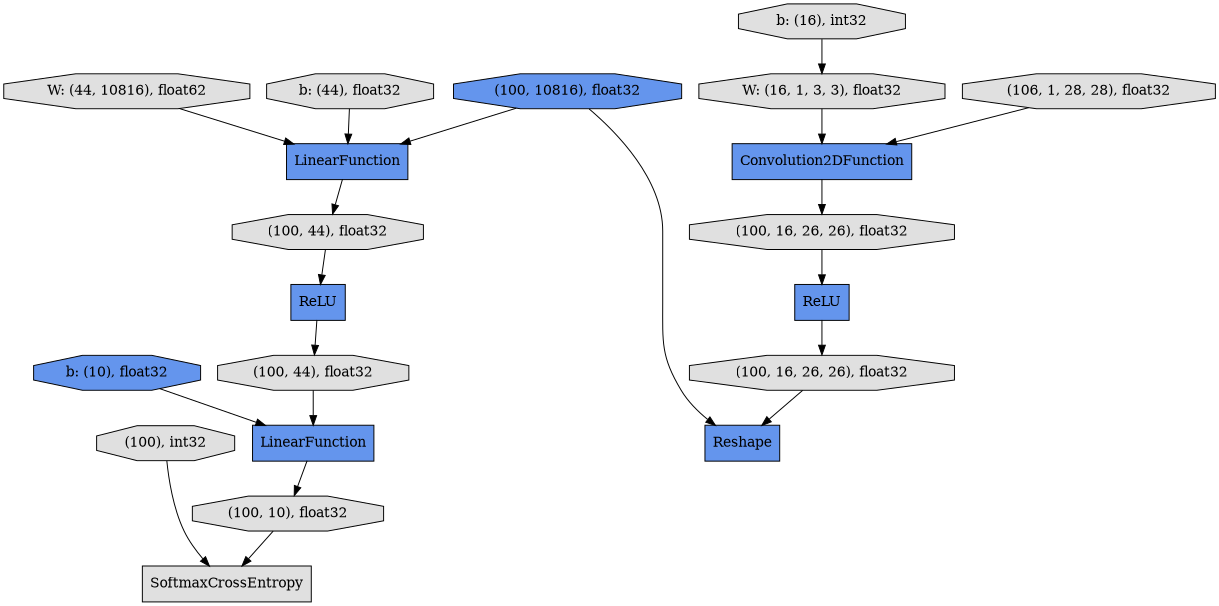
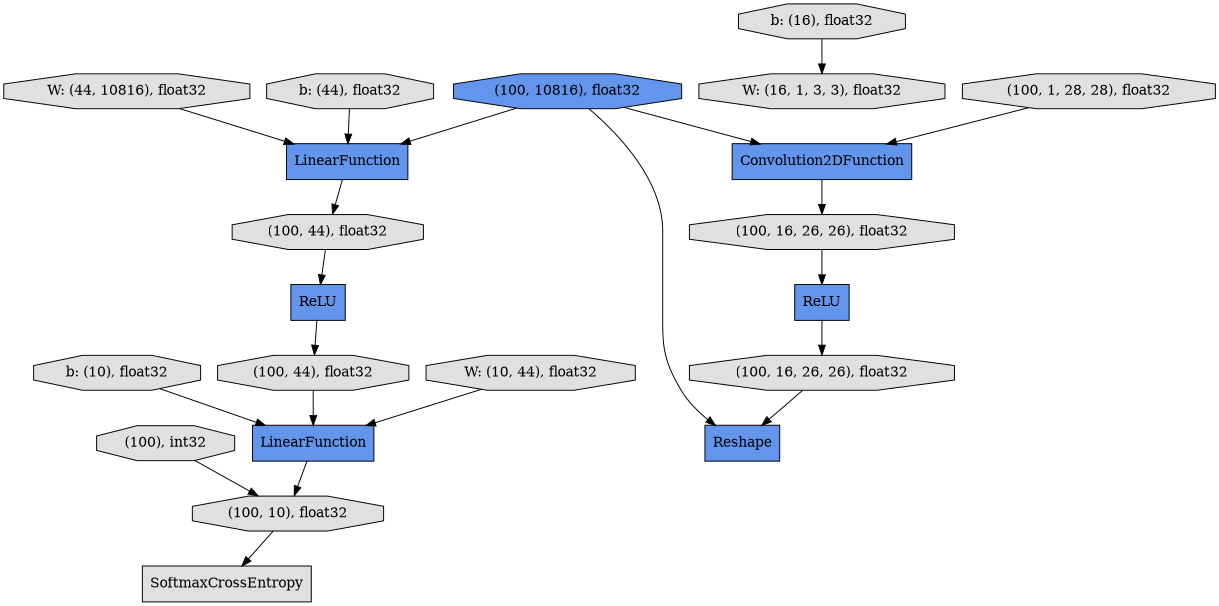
(822, 21) -> (822, 21)
(127, 91) -> (127, 91)
(1089, 91) -> (1089, 91)
(822, 121) -> (687, 124)
(117, 373) -> (117, 373)
none -> (531, 373)
(177, 513) -> (222, 476)
